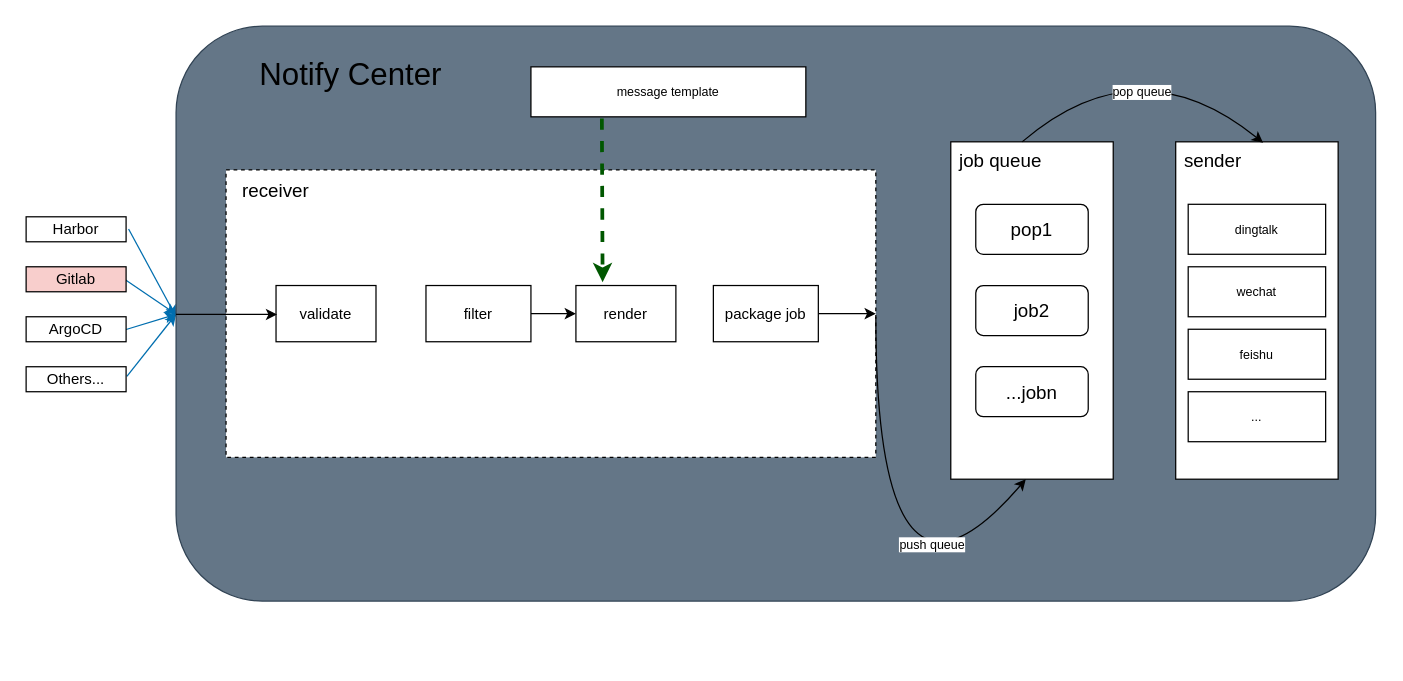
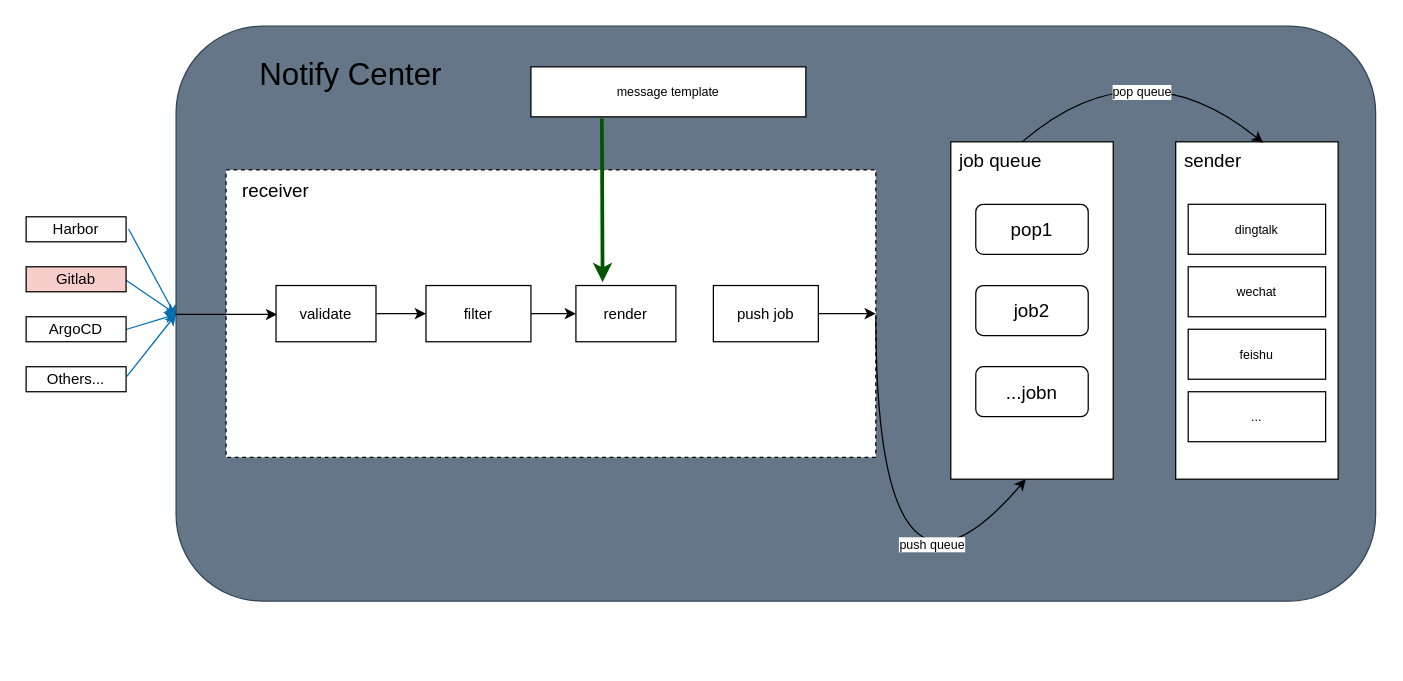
(602, 187) -> (602, 187)
none -> (397, 314)
(766, 314) -> (766, 314)
